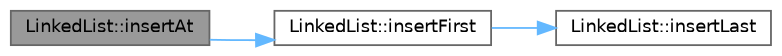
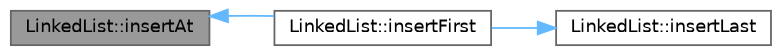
(233, 40) -> (251, 16)
